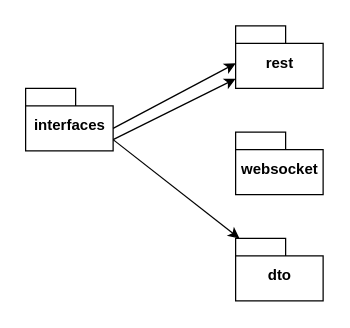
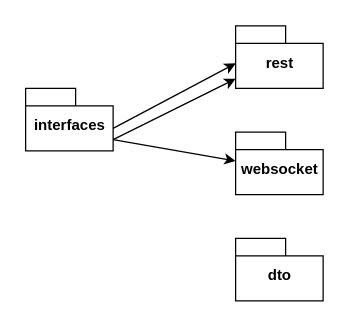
(174, 187) -> (171, 149)
